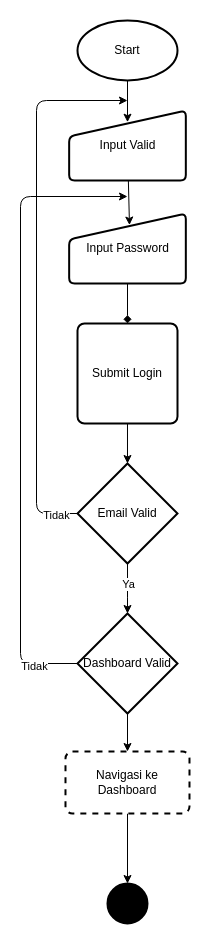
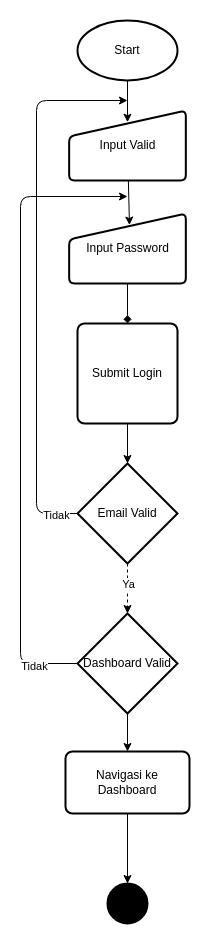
(128, 570) -> (128, 570)
(127, 783) -> (127, 783)
